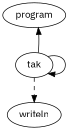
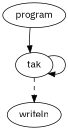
(39, 44) -> (30, 37)
